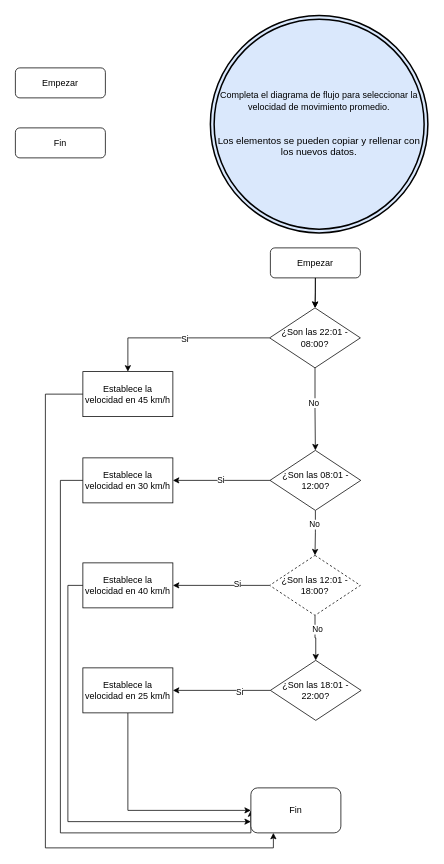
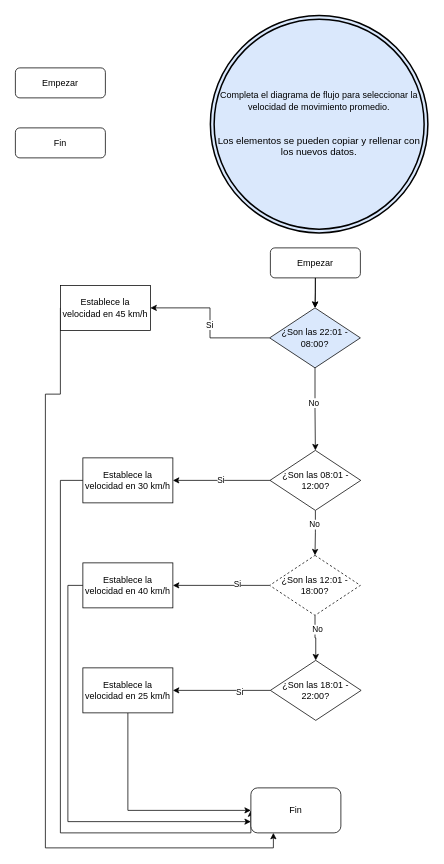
(315, 338) -> (315, 338)
(128, 394) -> (105, 308)
